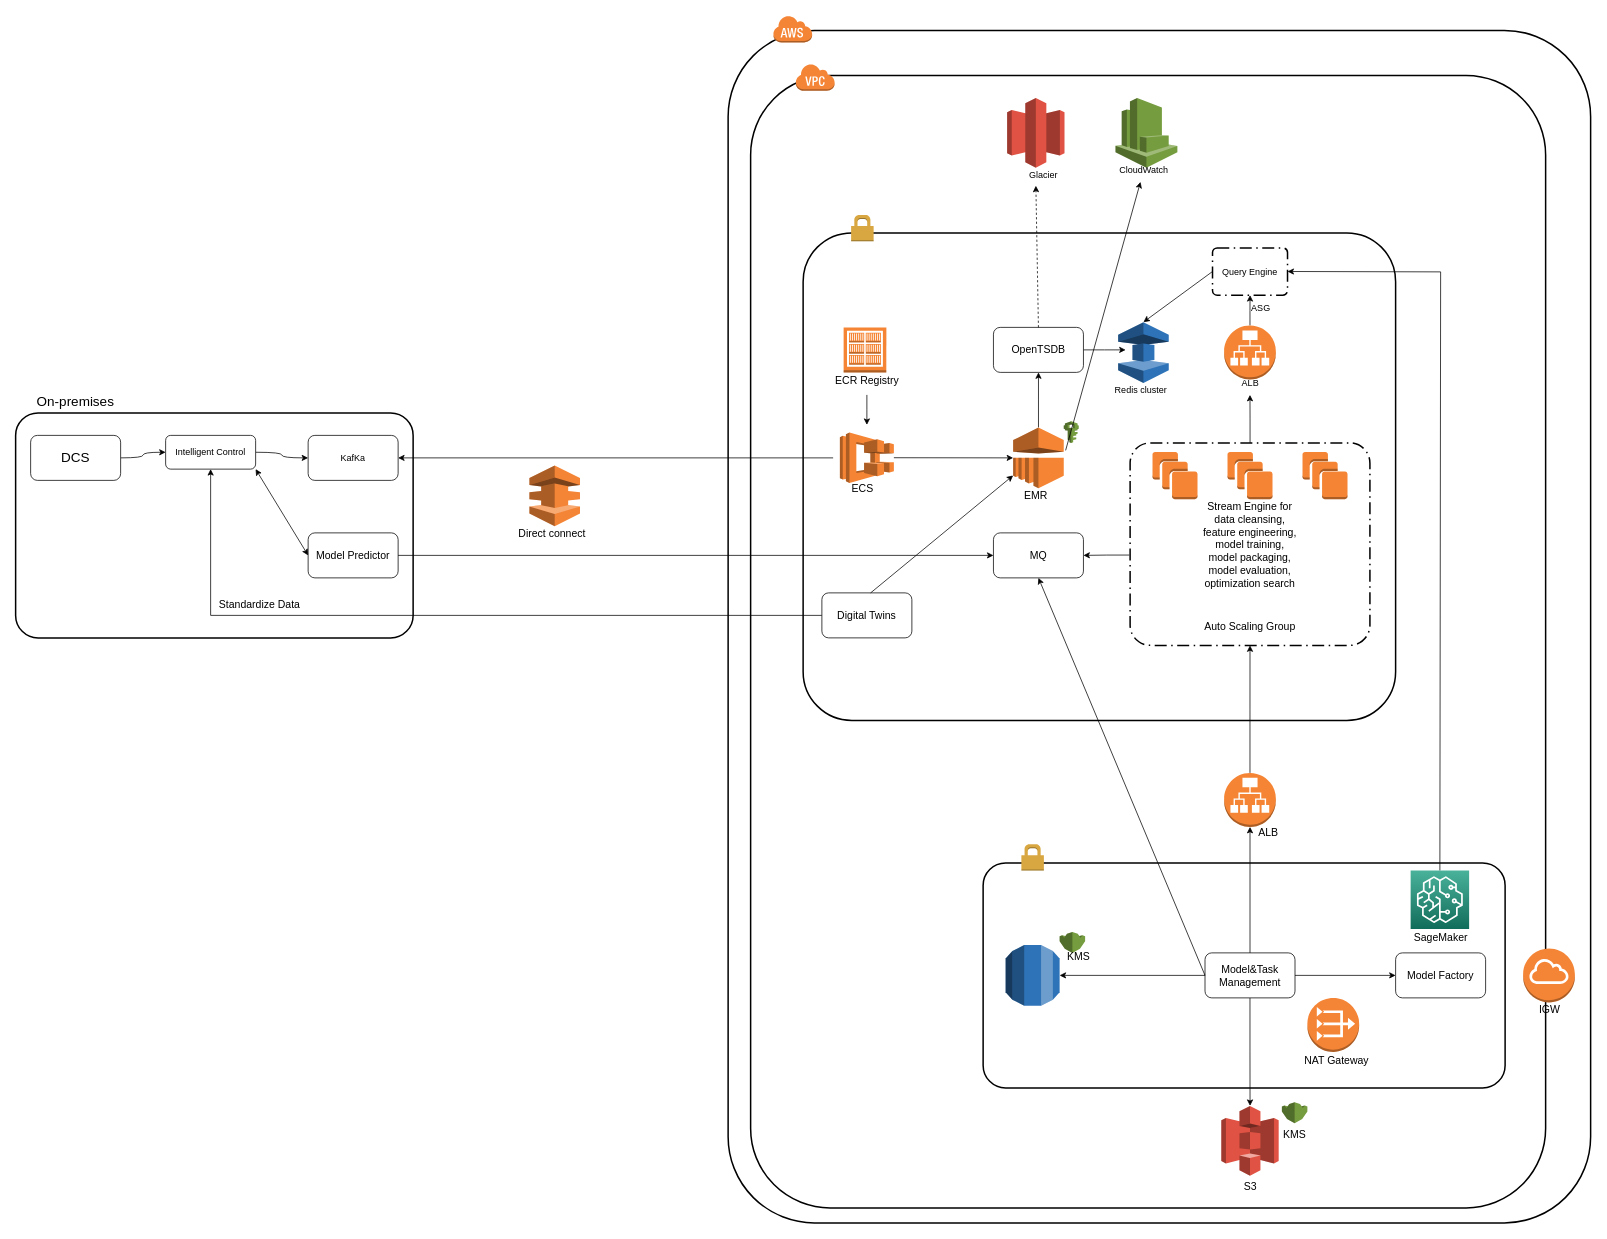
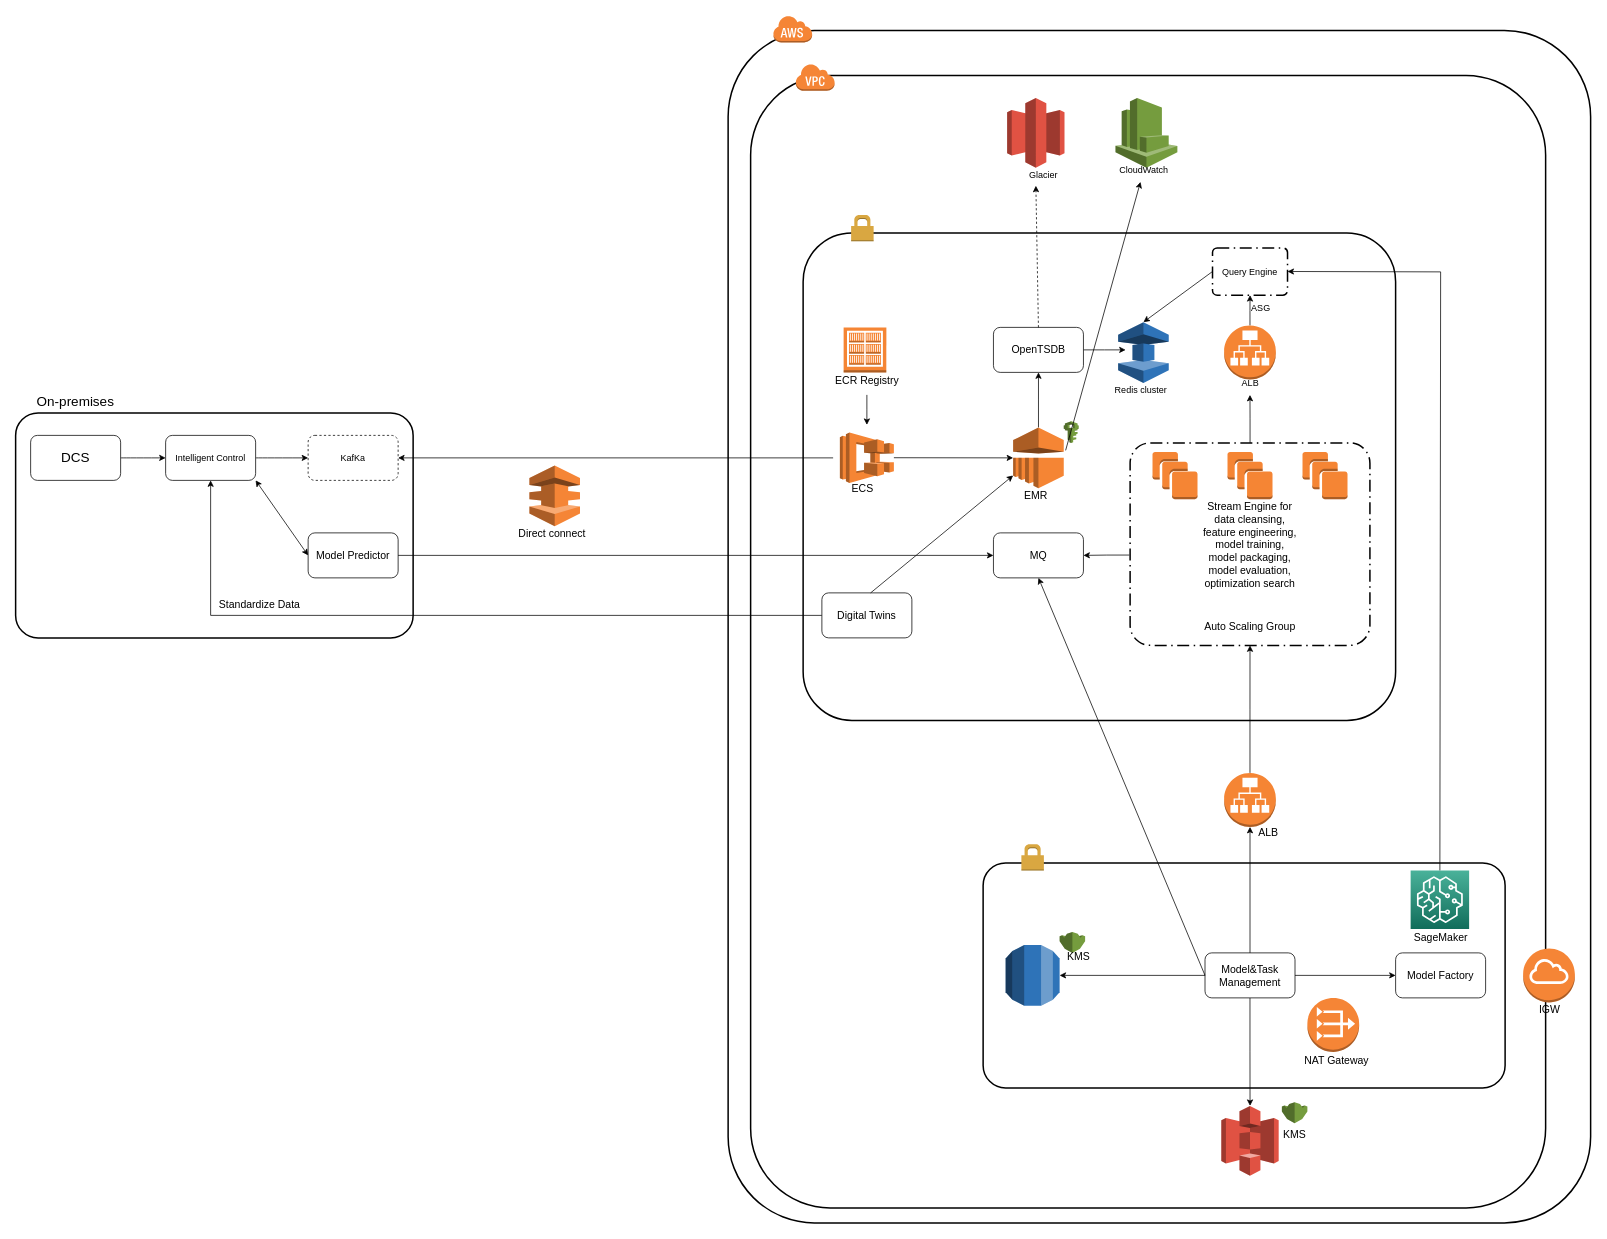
(210, 452) -> (210, 458)
(353, 458) -> (353, 458)
(1250, 1187) -> none
